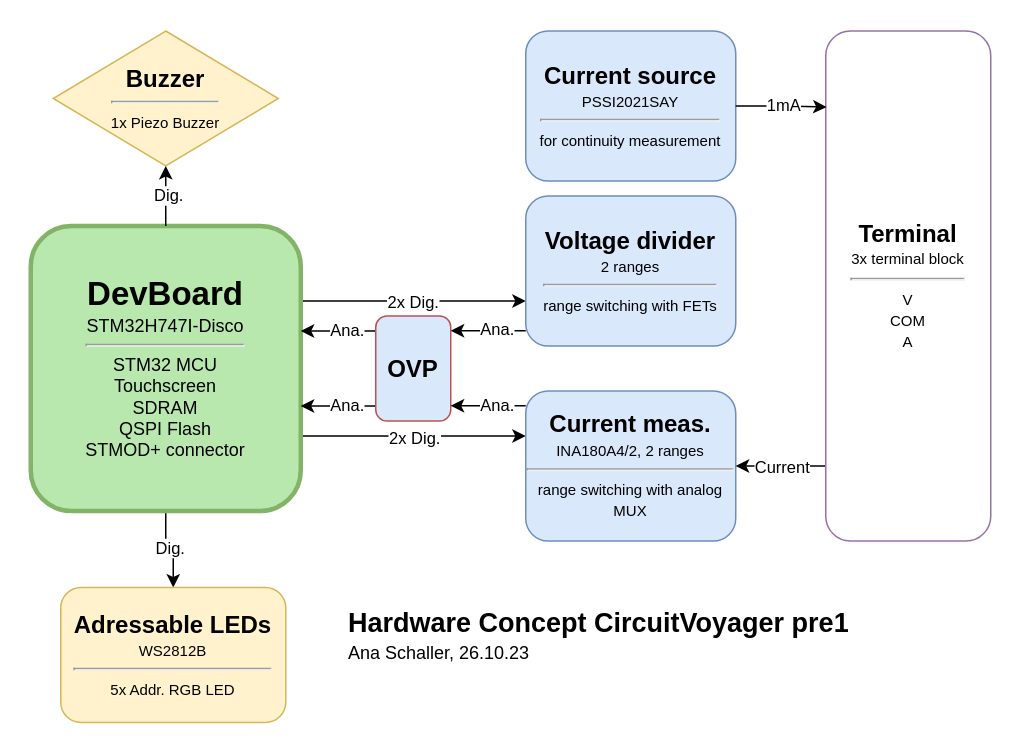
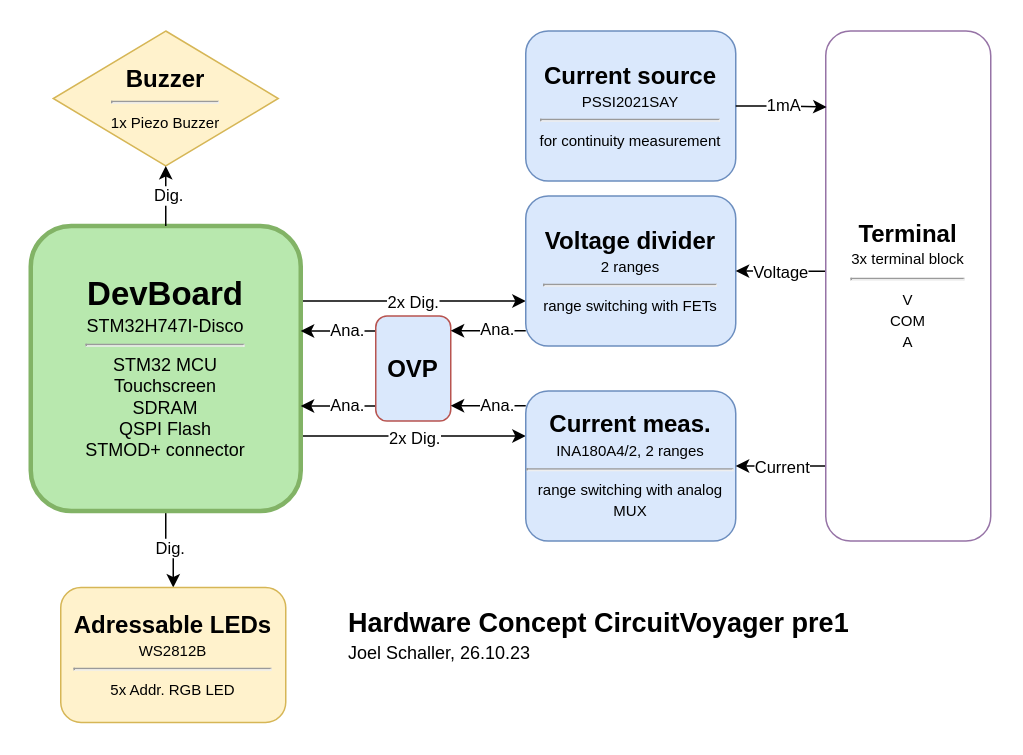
none -> (786, 271)
(443, 653) -> (446, 653)
